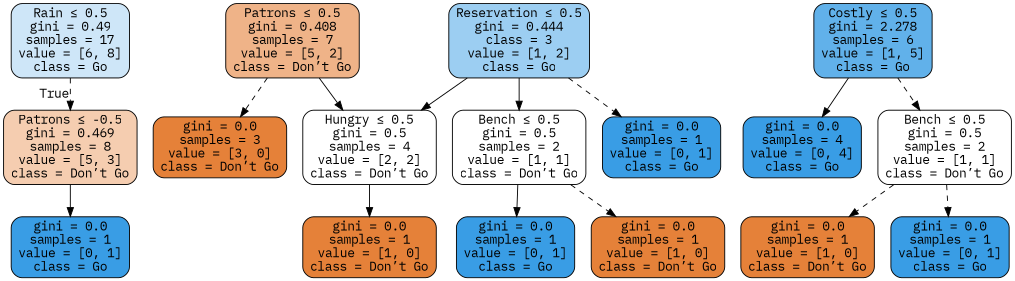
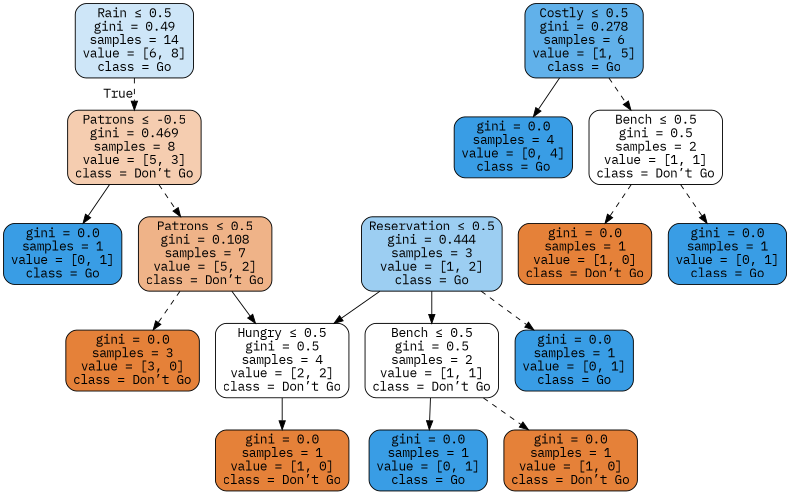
(292, 27) -> (205, 240)
(873, 27) -> (584, 27)
(70, 40) -> (134, 40)
(519, 40) -> (432, 254)
none -> (167, 197)
